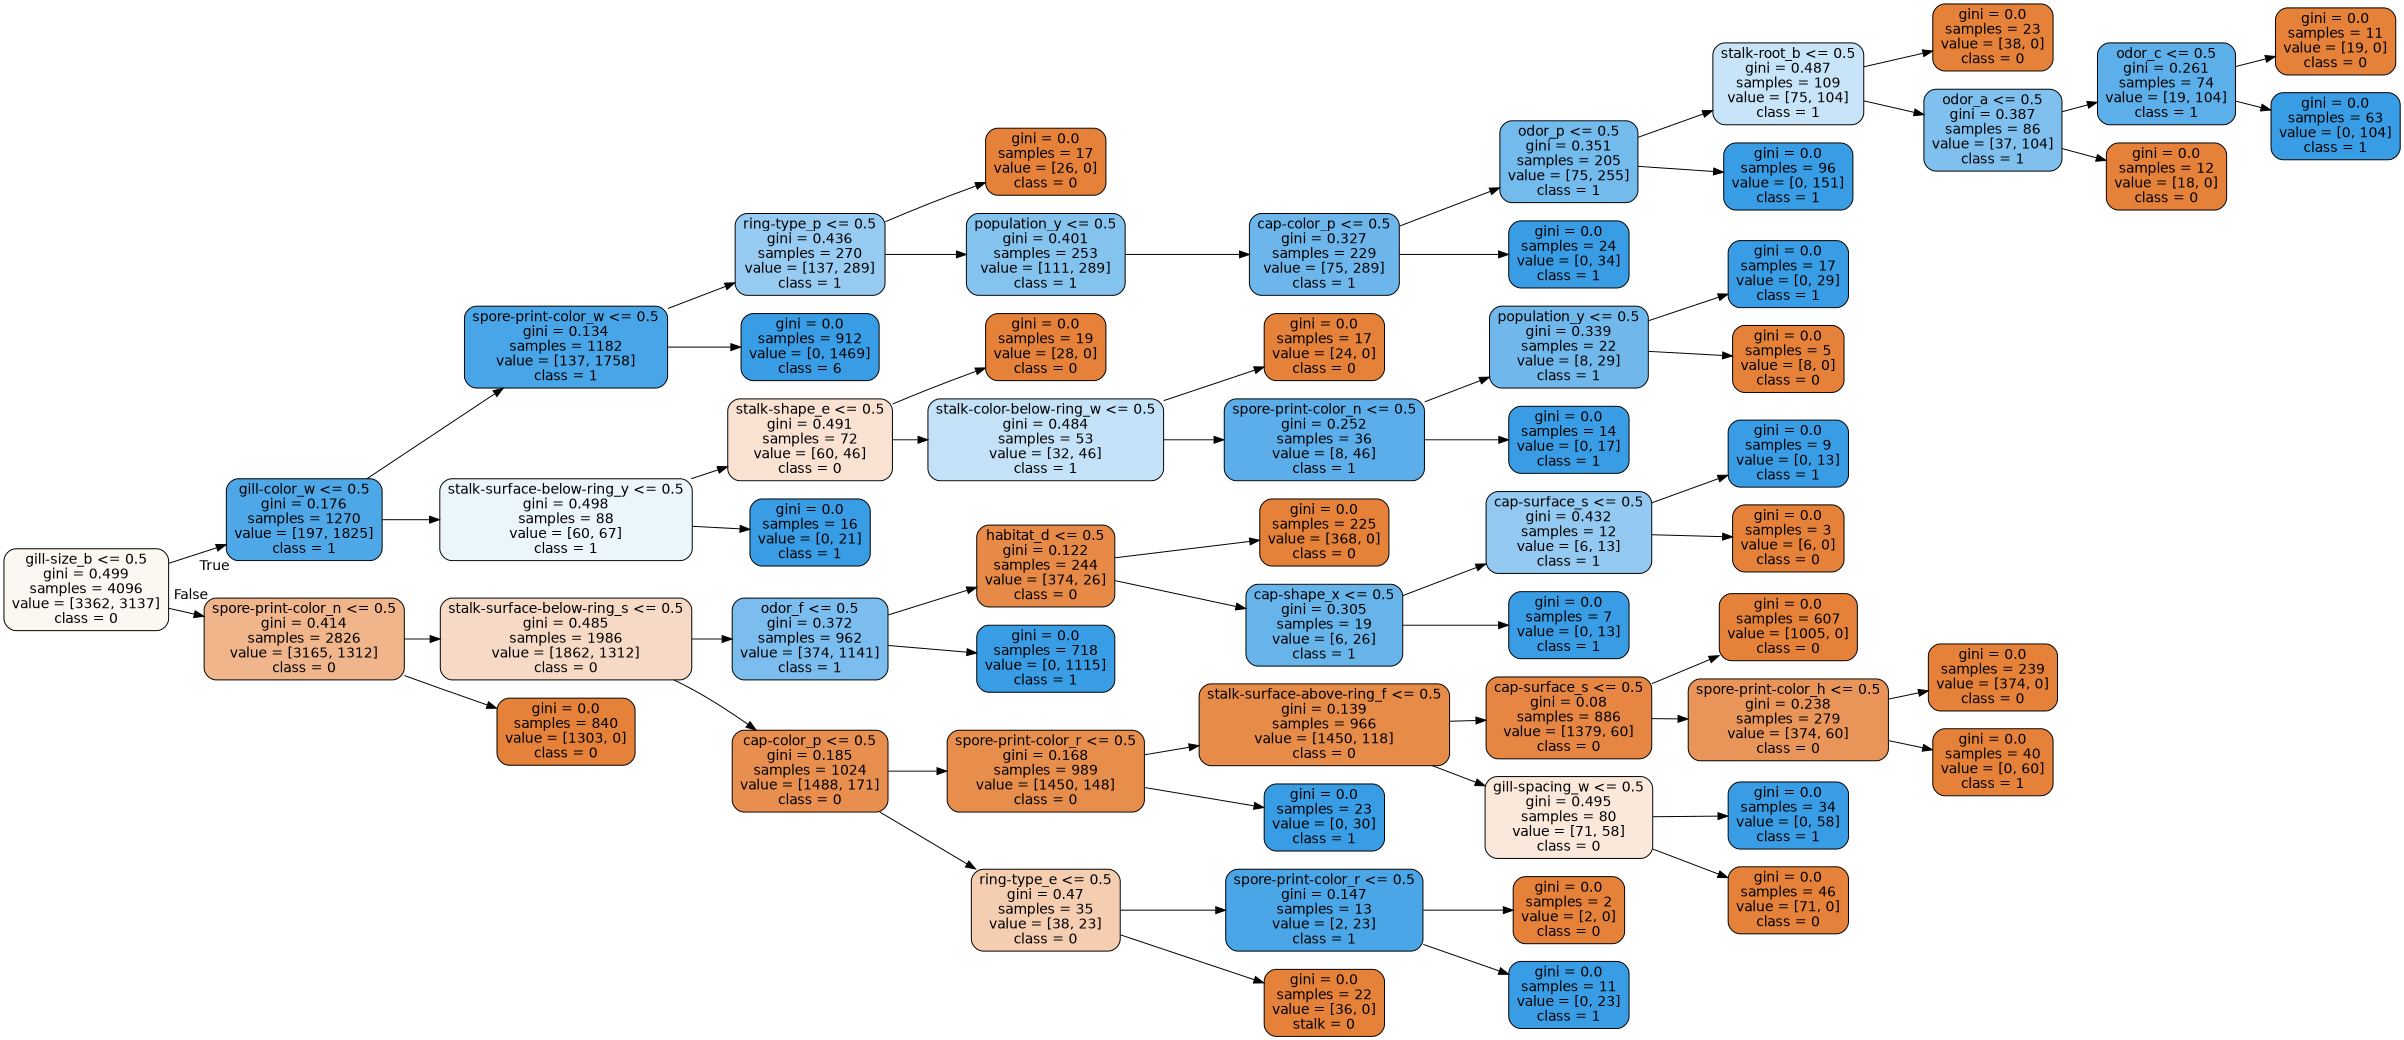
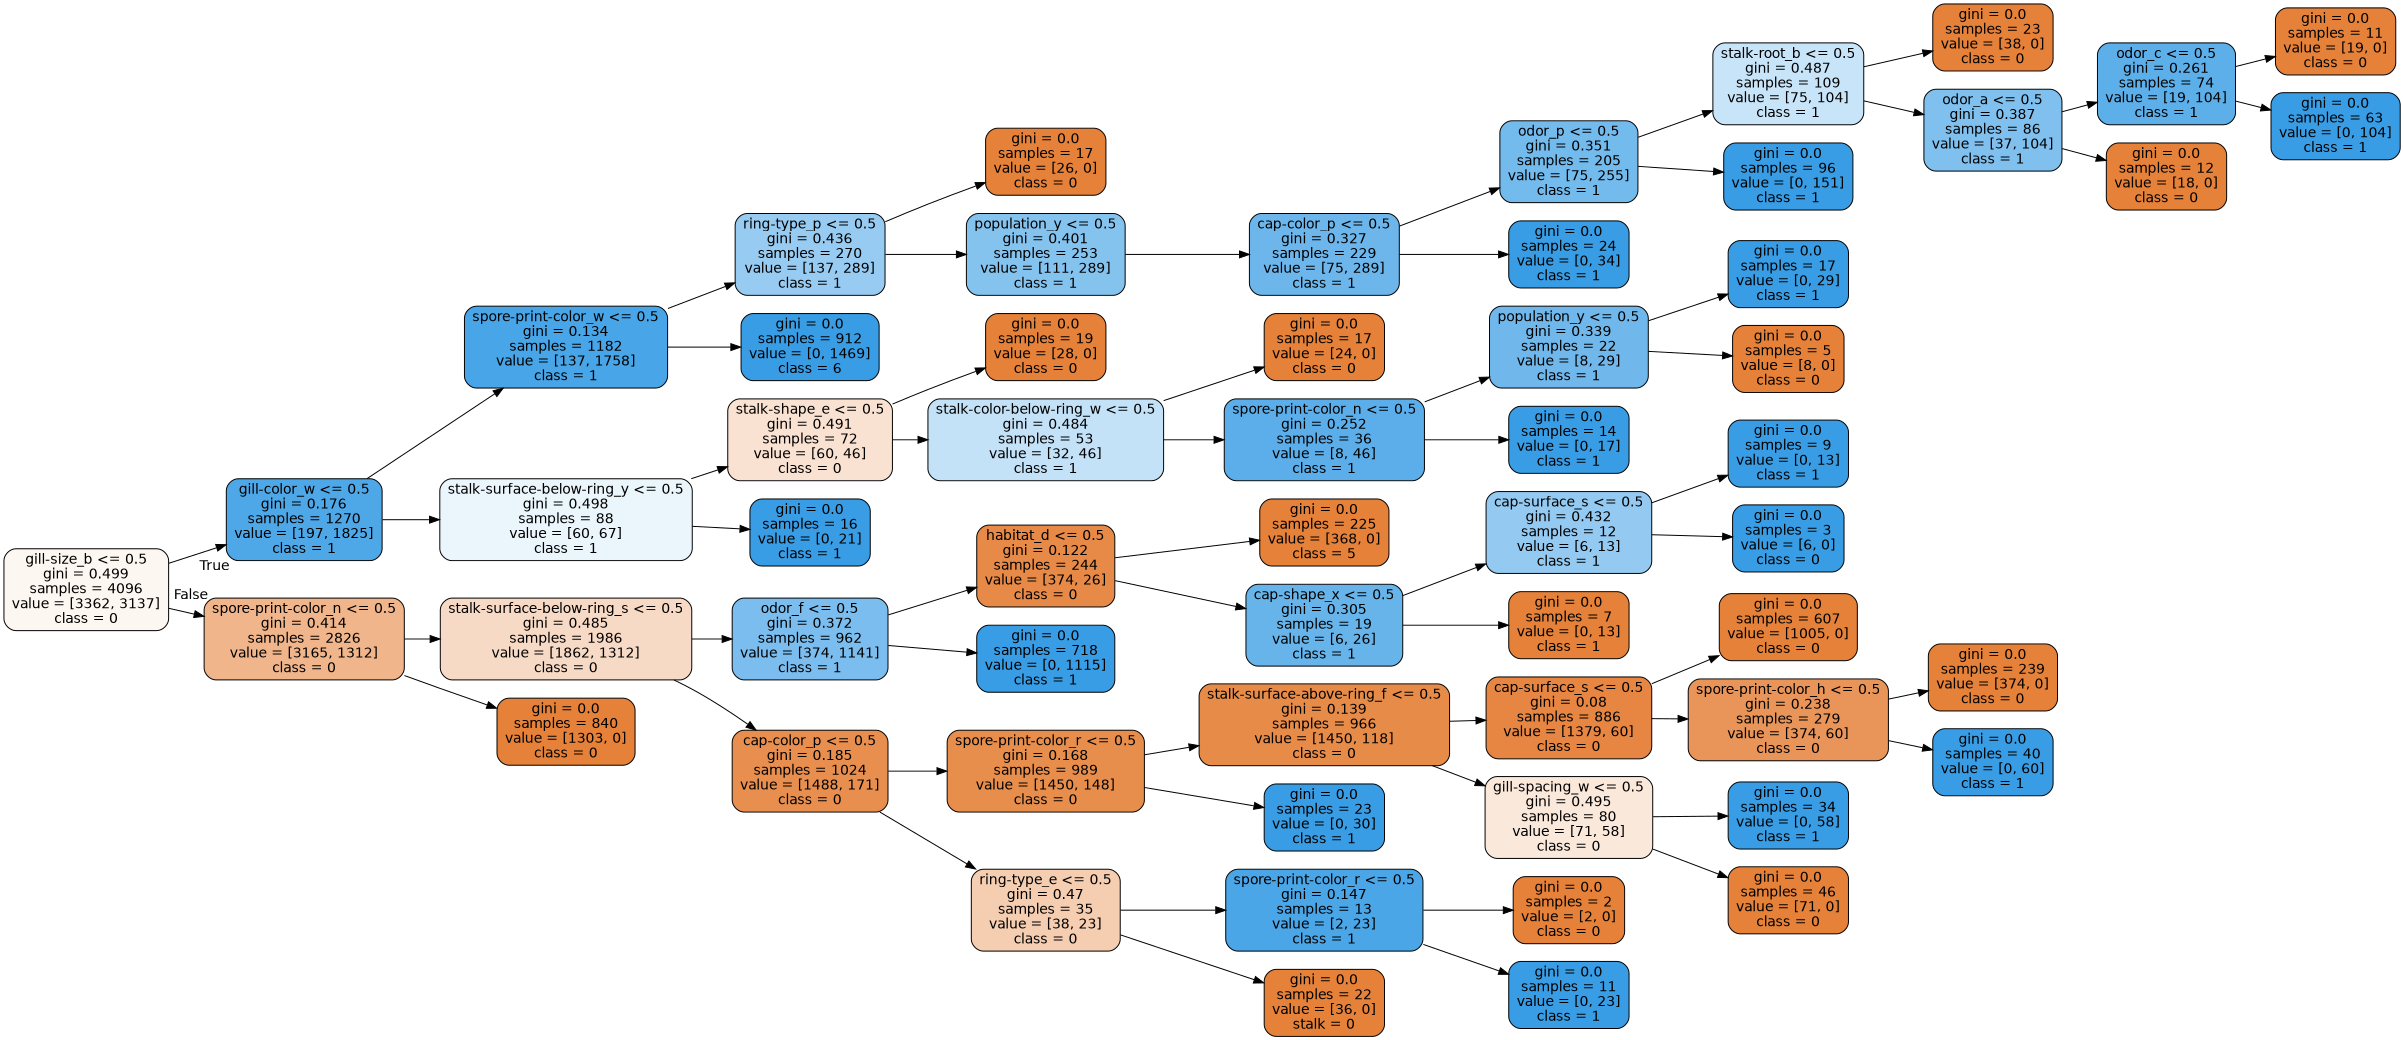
(1324, 532) -> (1324, 532)
(1788, 538) -> (1788, 538)
(1569, 625) -> (1569, 625)
(1993, 762) -> (1993, 762)
